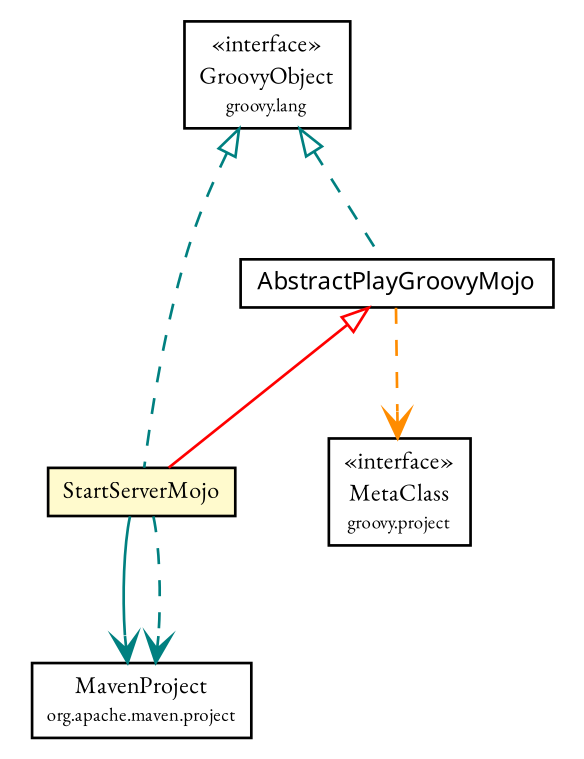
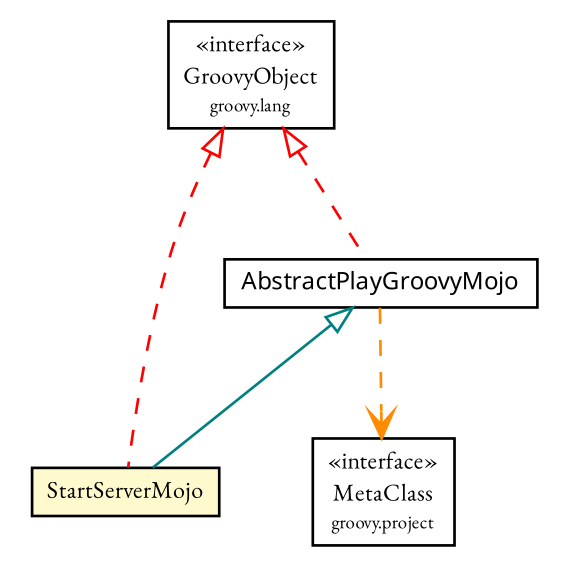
(348, 205) -> (332, 205)
(173, 307) -> (157, 307)
(258, 396) -> (242, 396)
(142, 700) -> none
